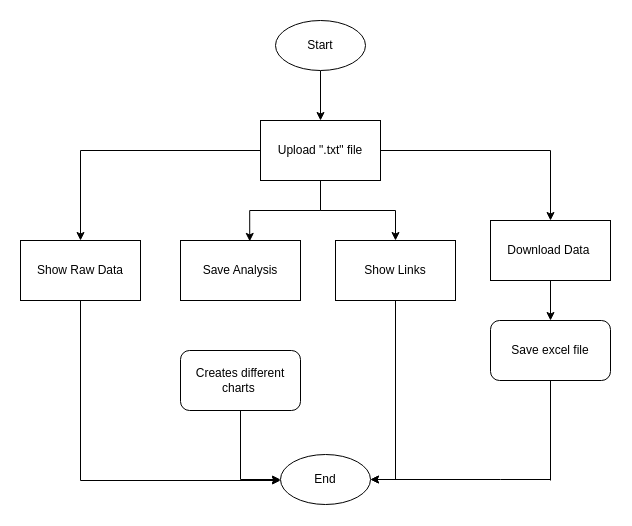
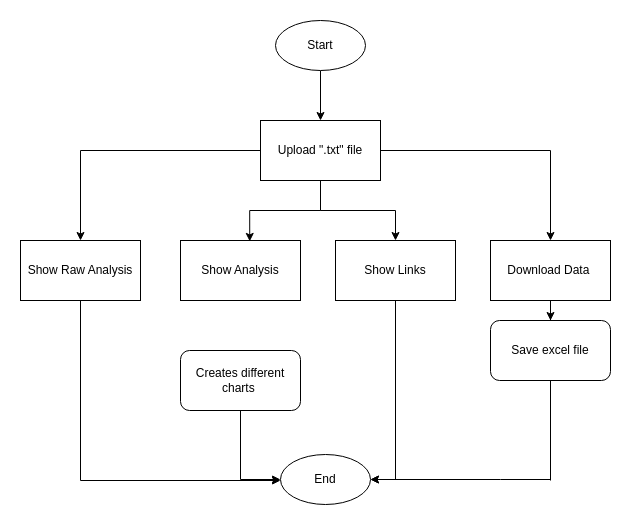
(551, 251) -> (551, 271)
(81, 271) -> (81, 271)
(241, 271) -> (241, 271)
